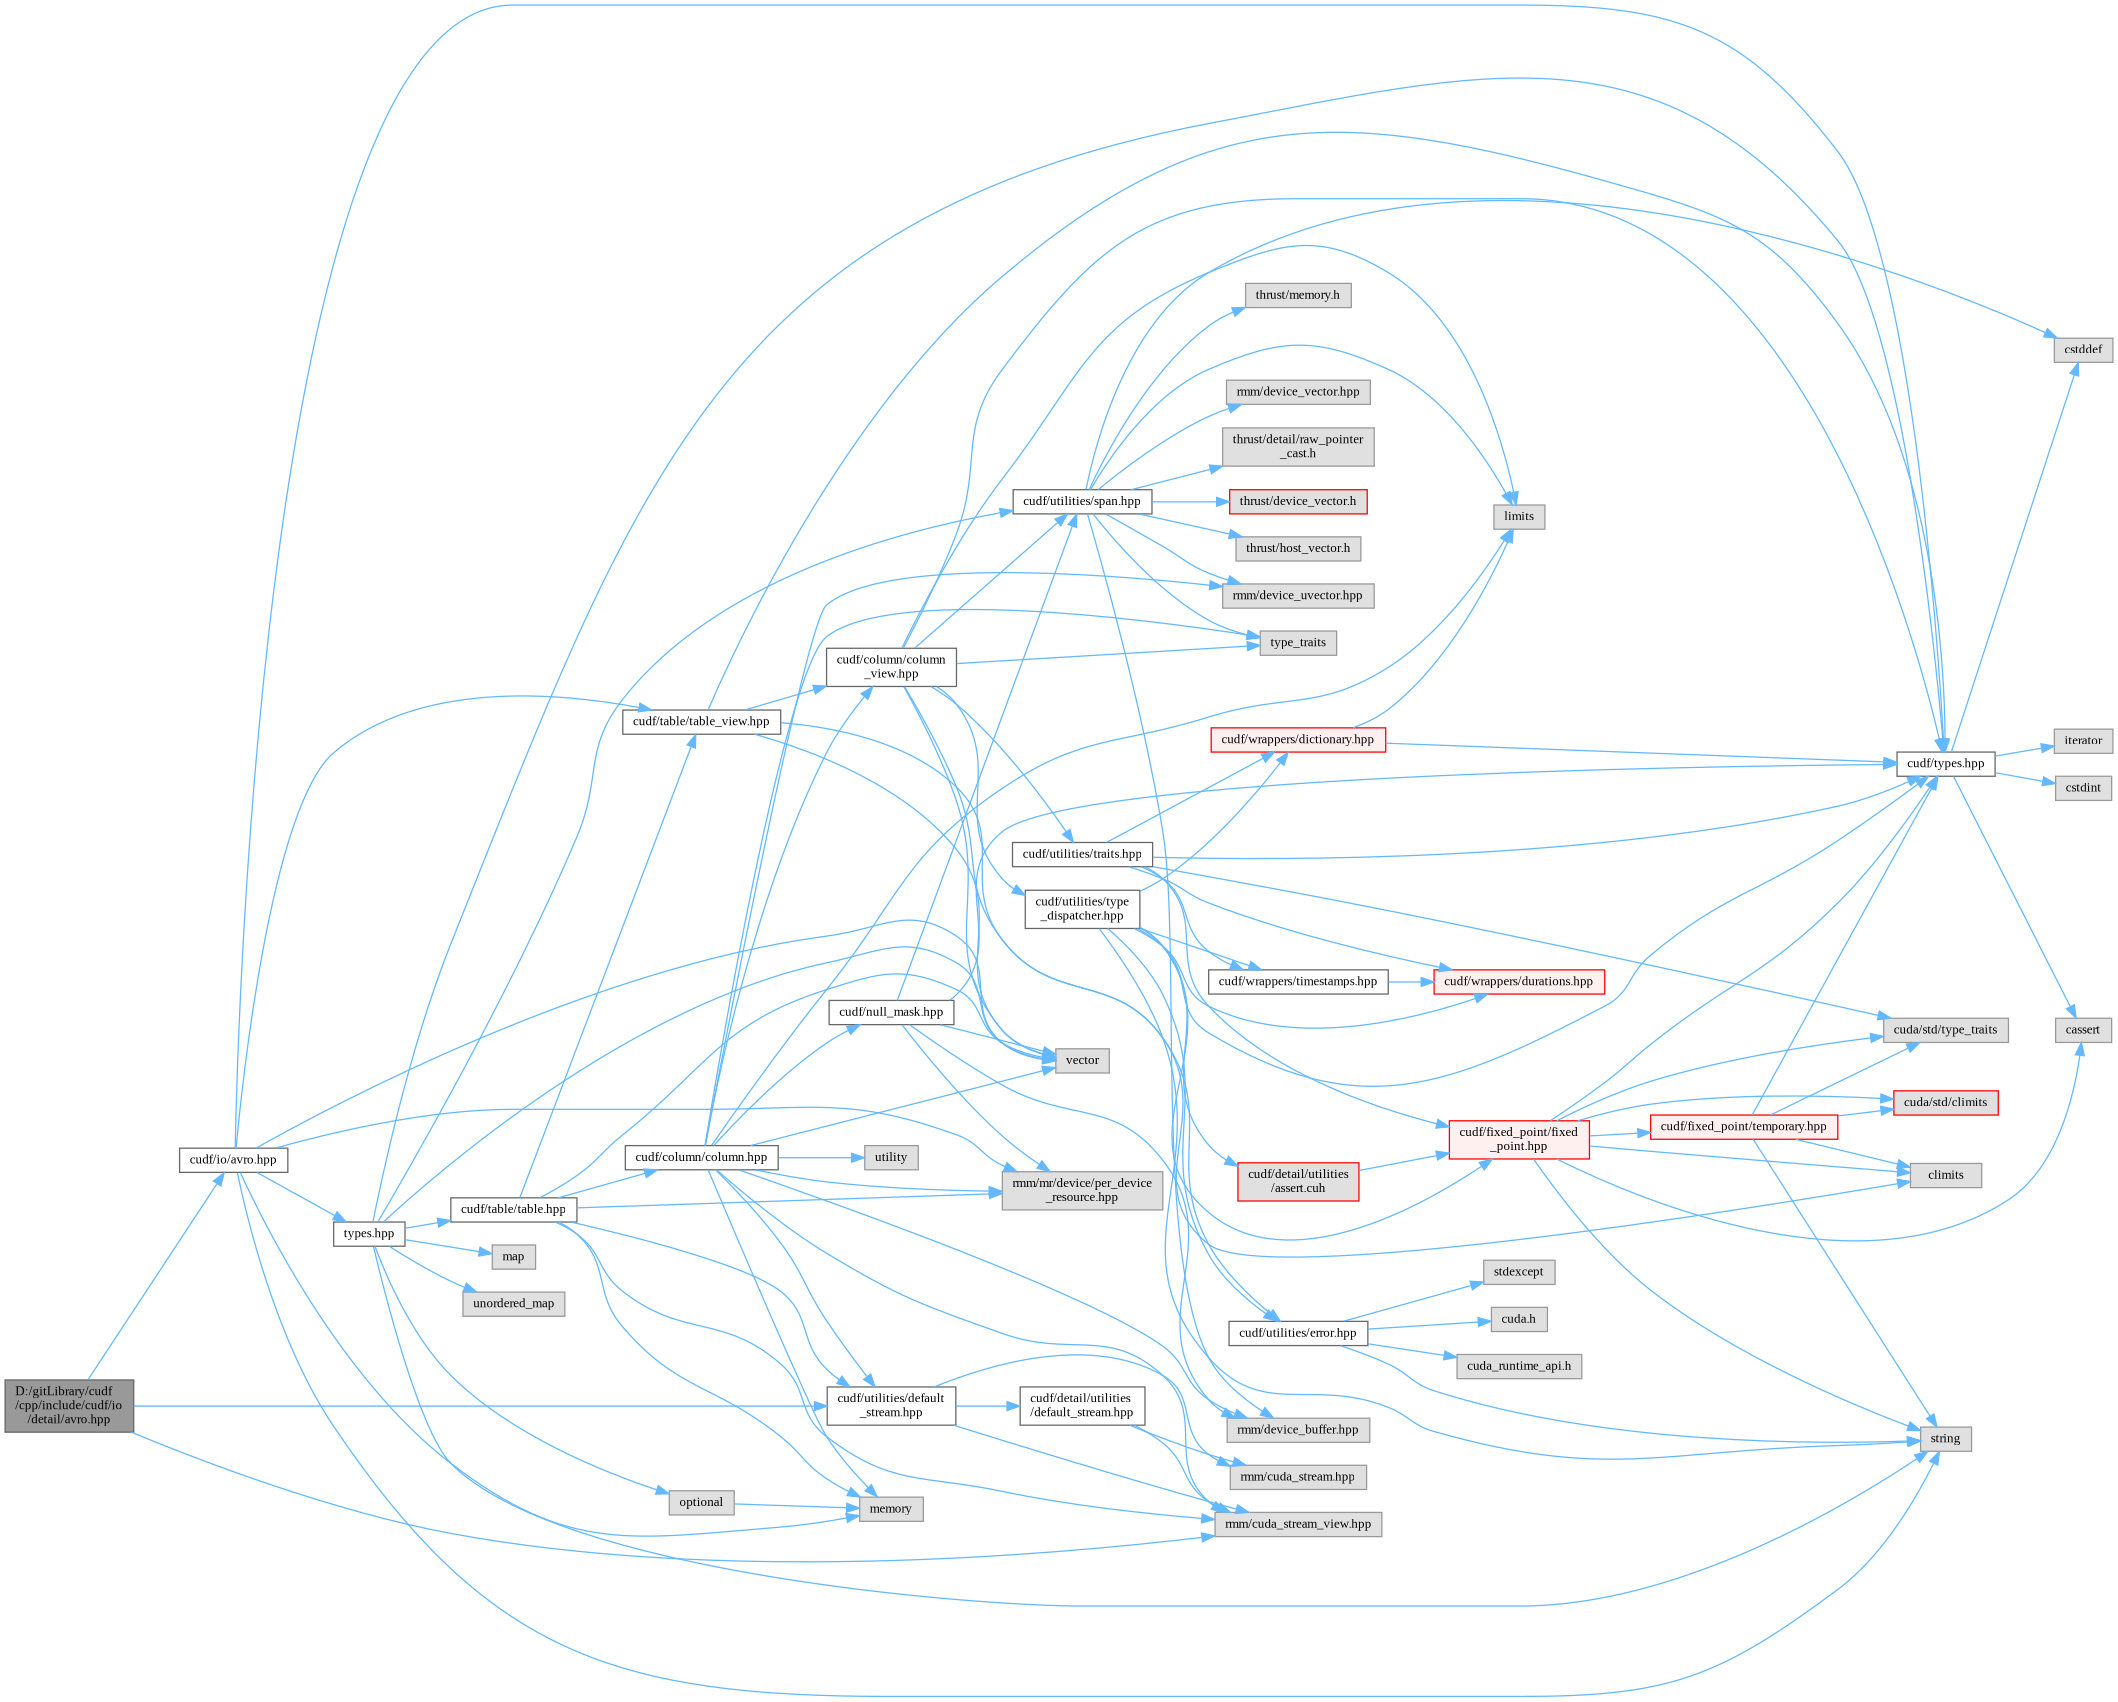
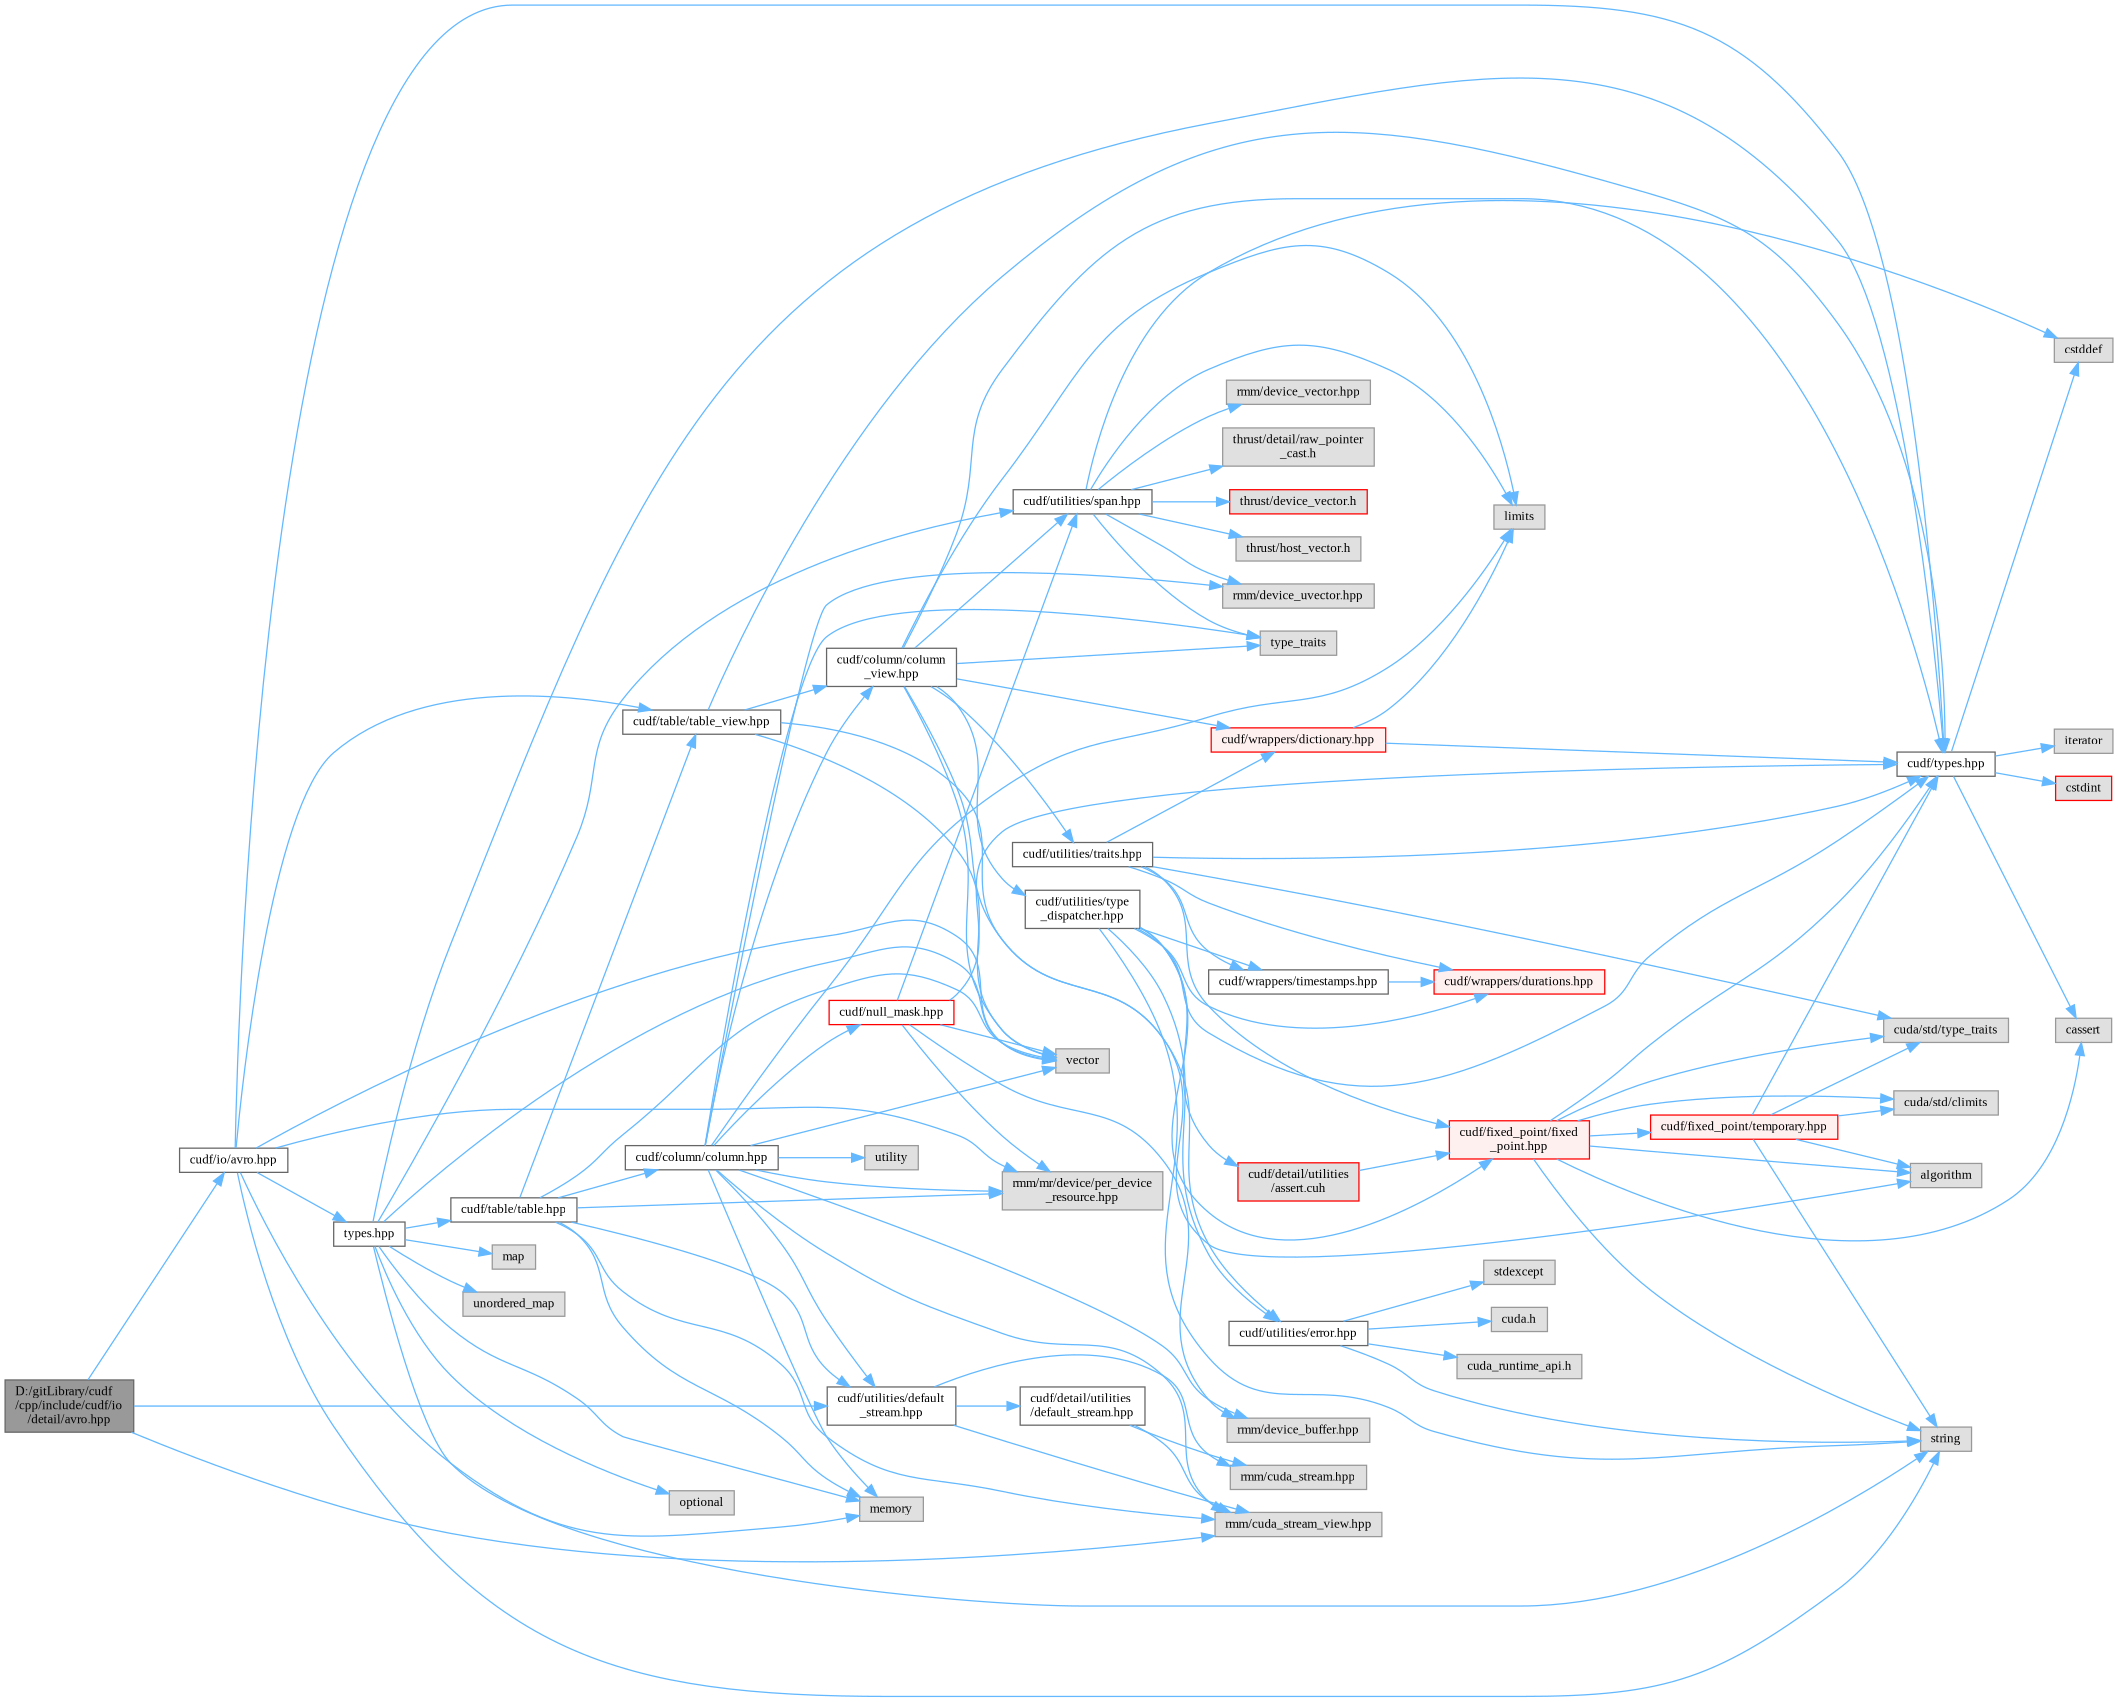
(1298, 295) -> none
(2084, 788) -> (2084, 788)
(1217, 834) -> (1087, 702)
(1169, 925) -> none
(892, 1013) -> (892, 1013)
(1946, 1103) -> (1946, 1103)
(1946, 1176) -> (1946, 1176)
(790, 1506) -> (601, 1420)
